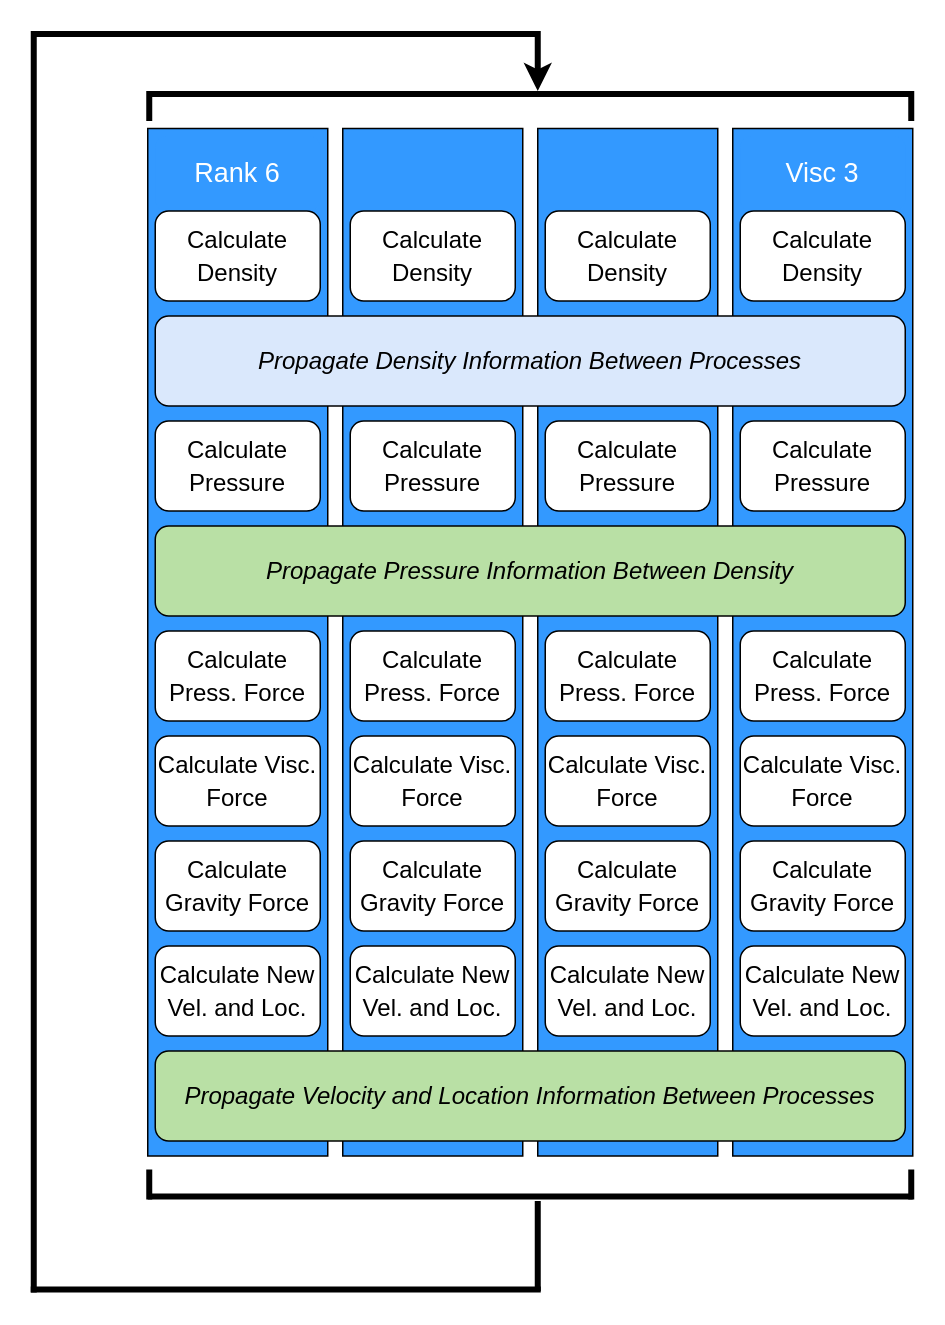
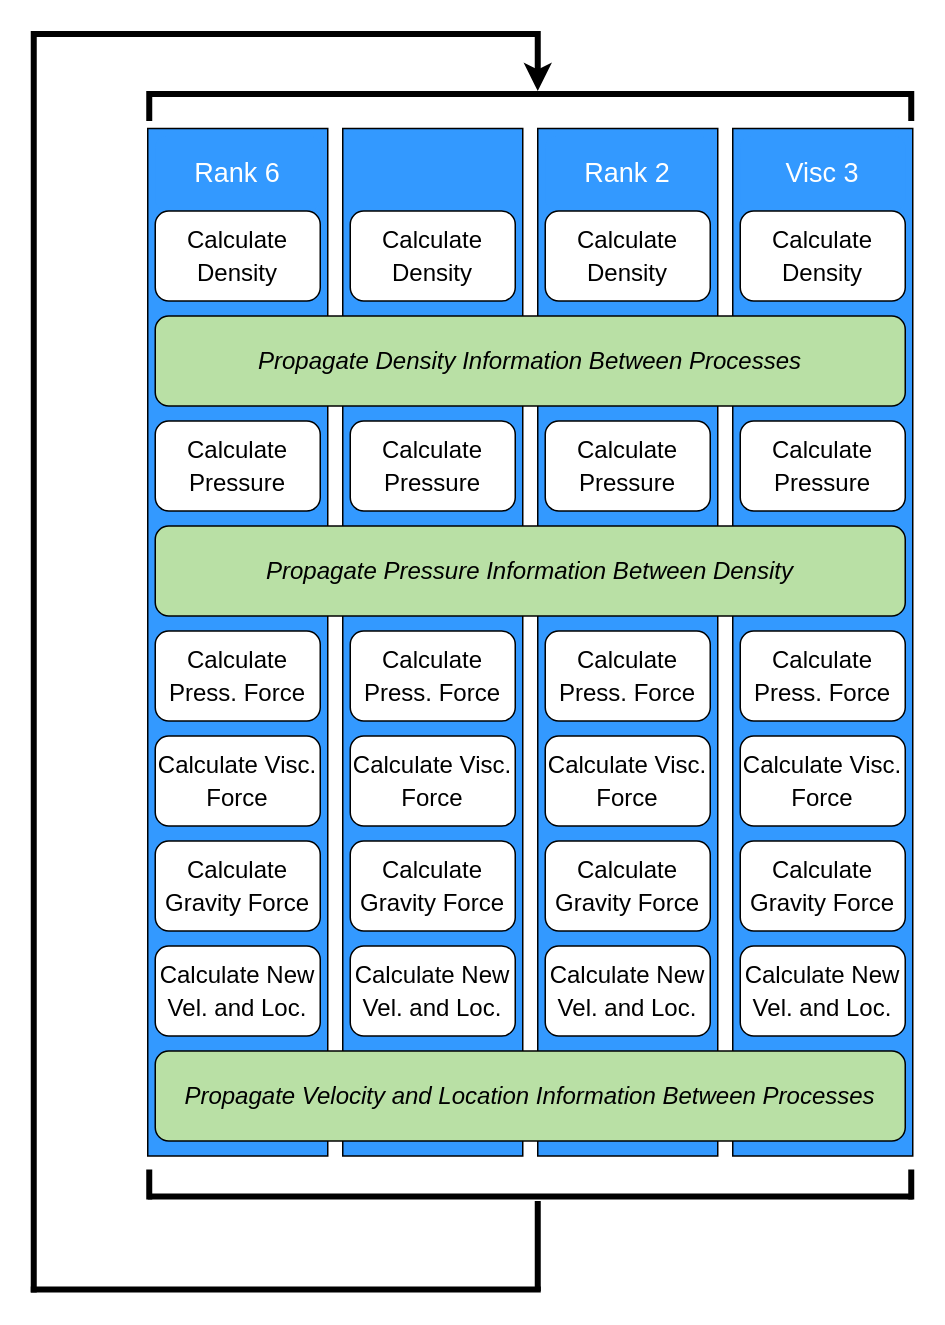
none -> (628, 173)
(530, 361) -> (530, 361)
